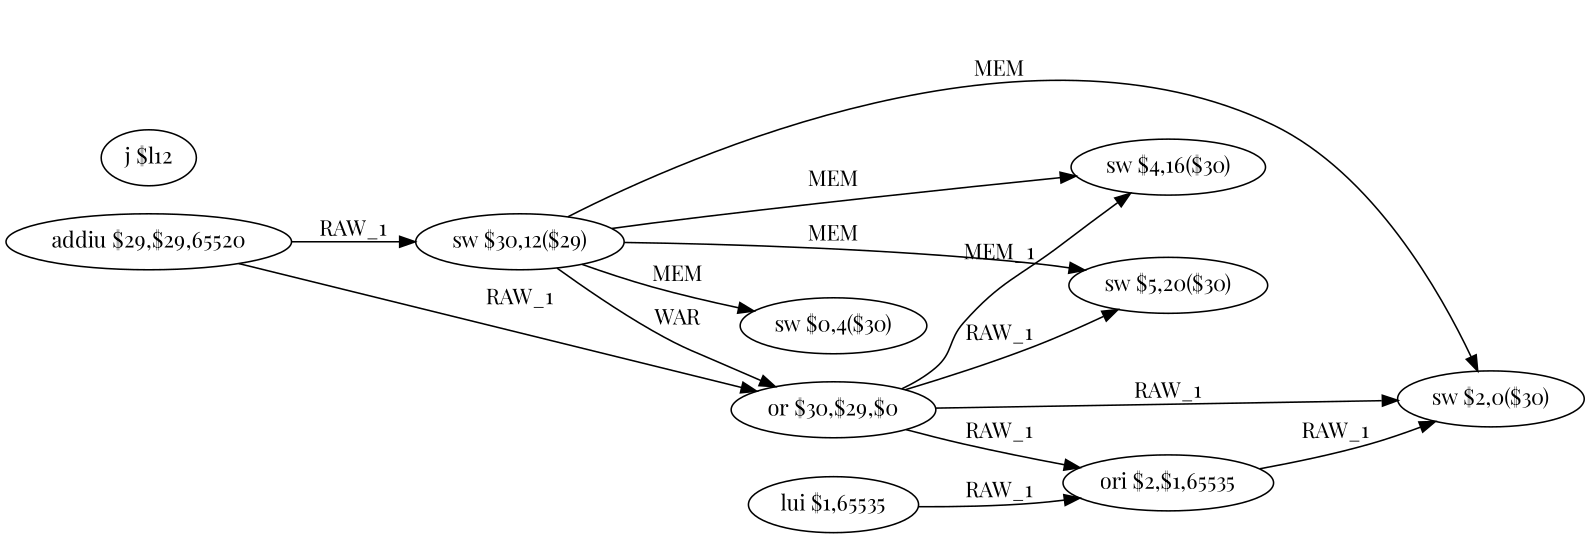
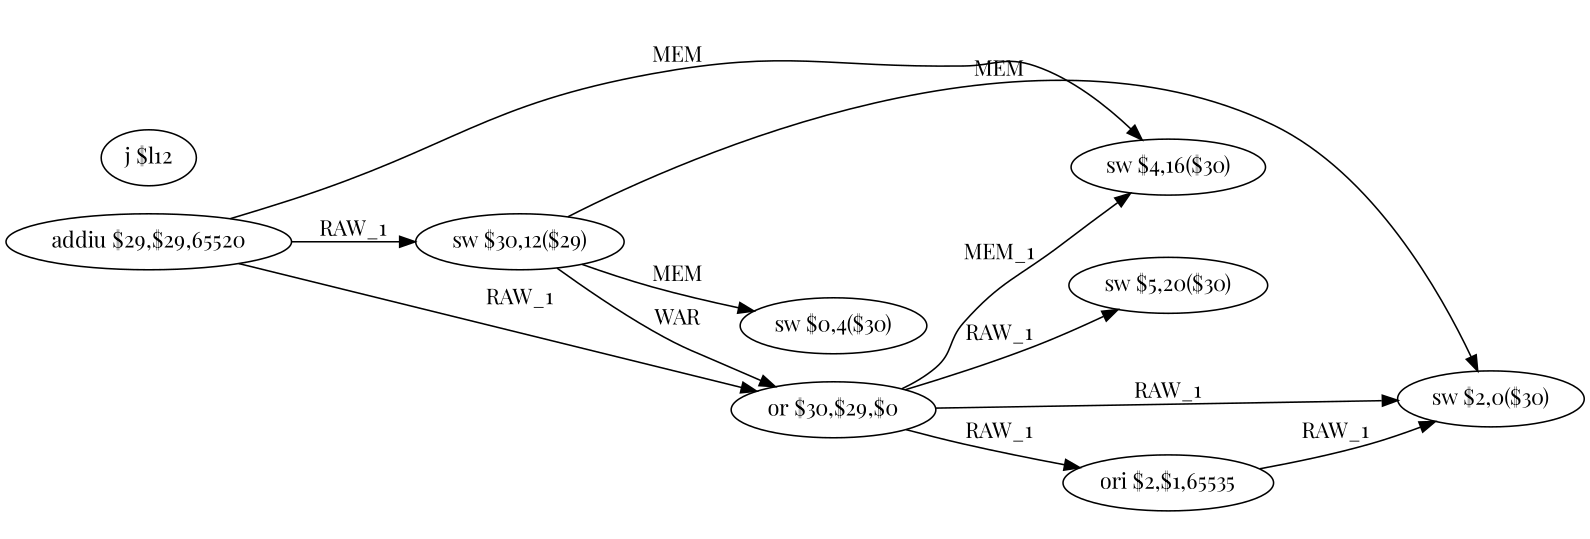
(836, 201) -> (678, 70)
(847, 250) -> none
(833, 505) -> none
